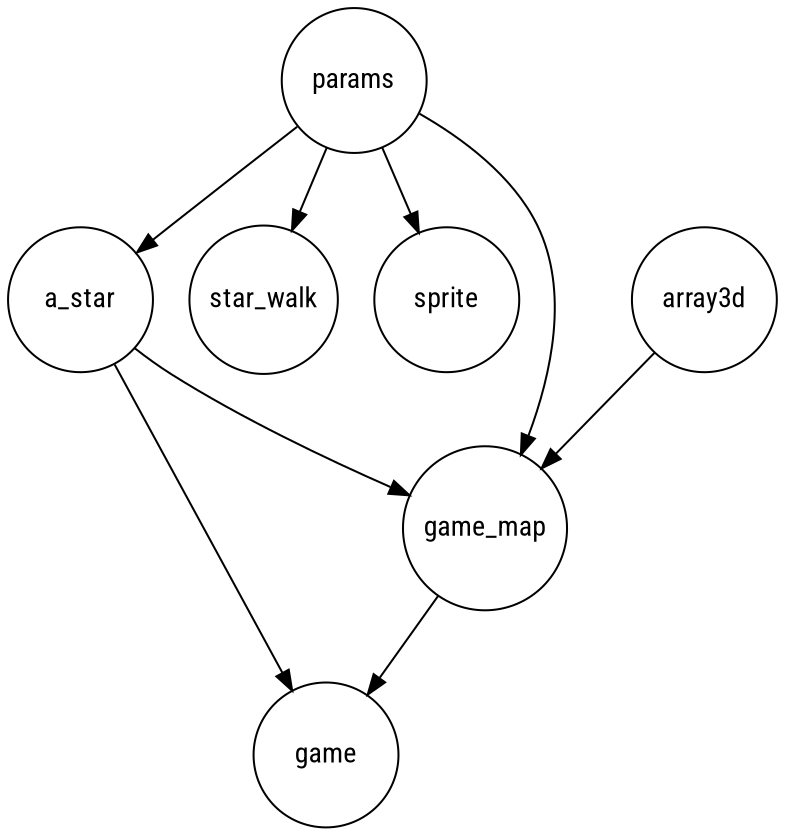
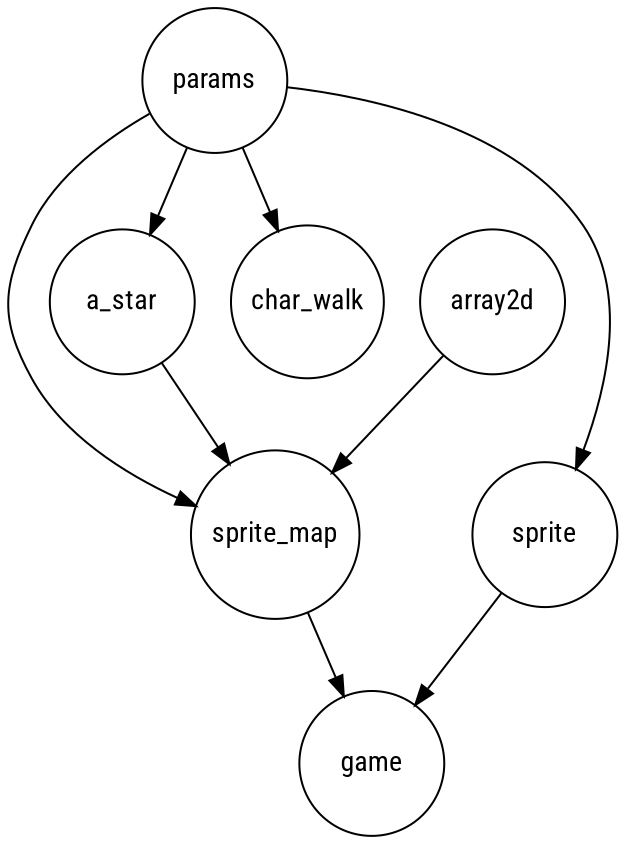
(264, 300) -> (307, 302)
(704, 300) -> (493, 302)
(199, 519) -> (465, 641)
(485, 528) -> (275, 535)
